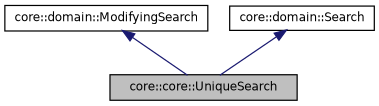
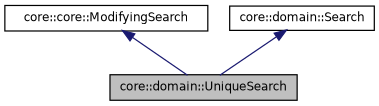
(106, 18) -> (106, 18)
(204, 88) -> (204, 88)
